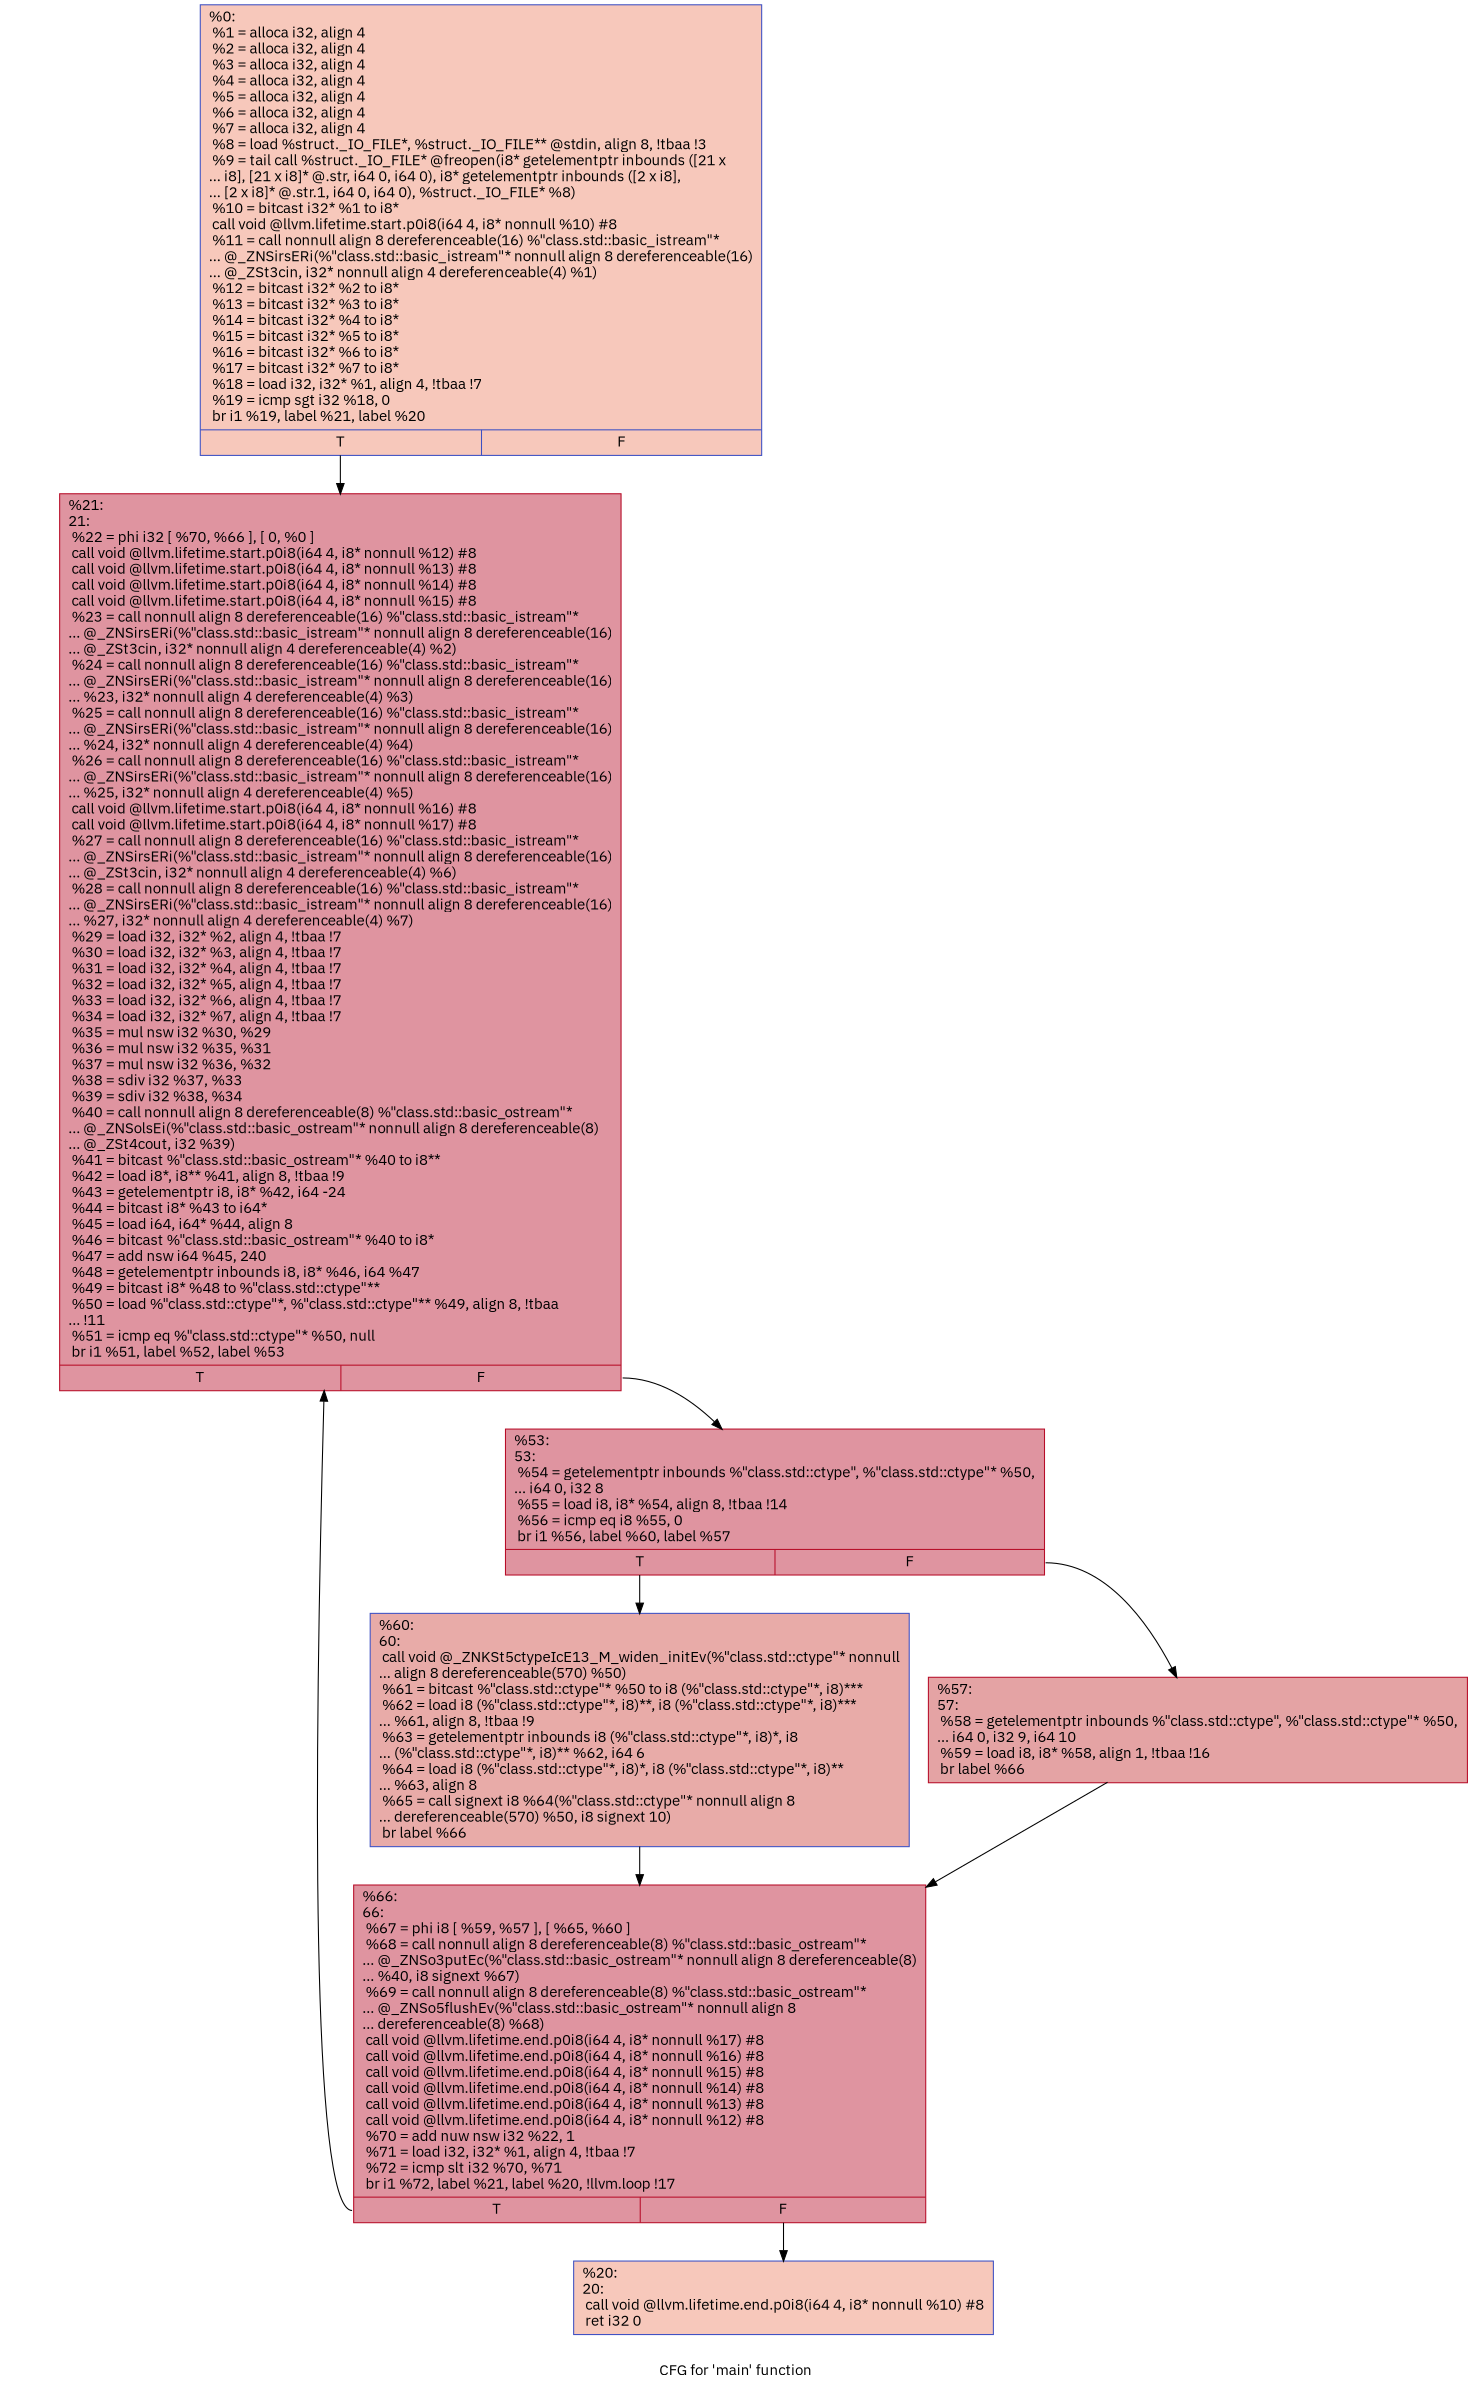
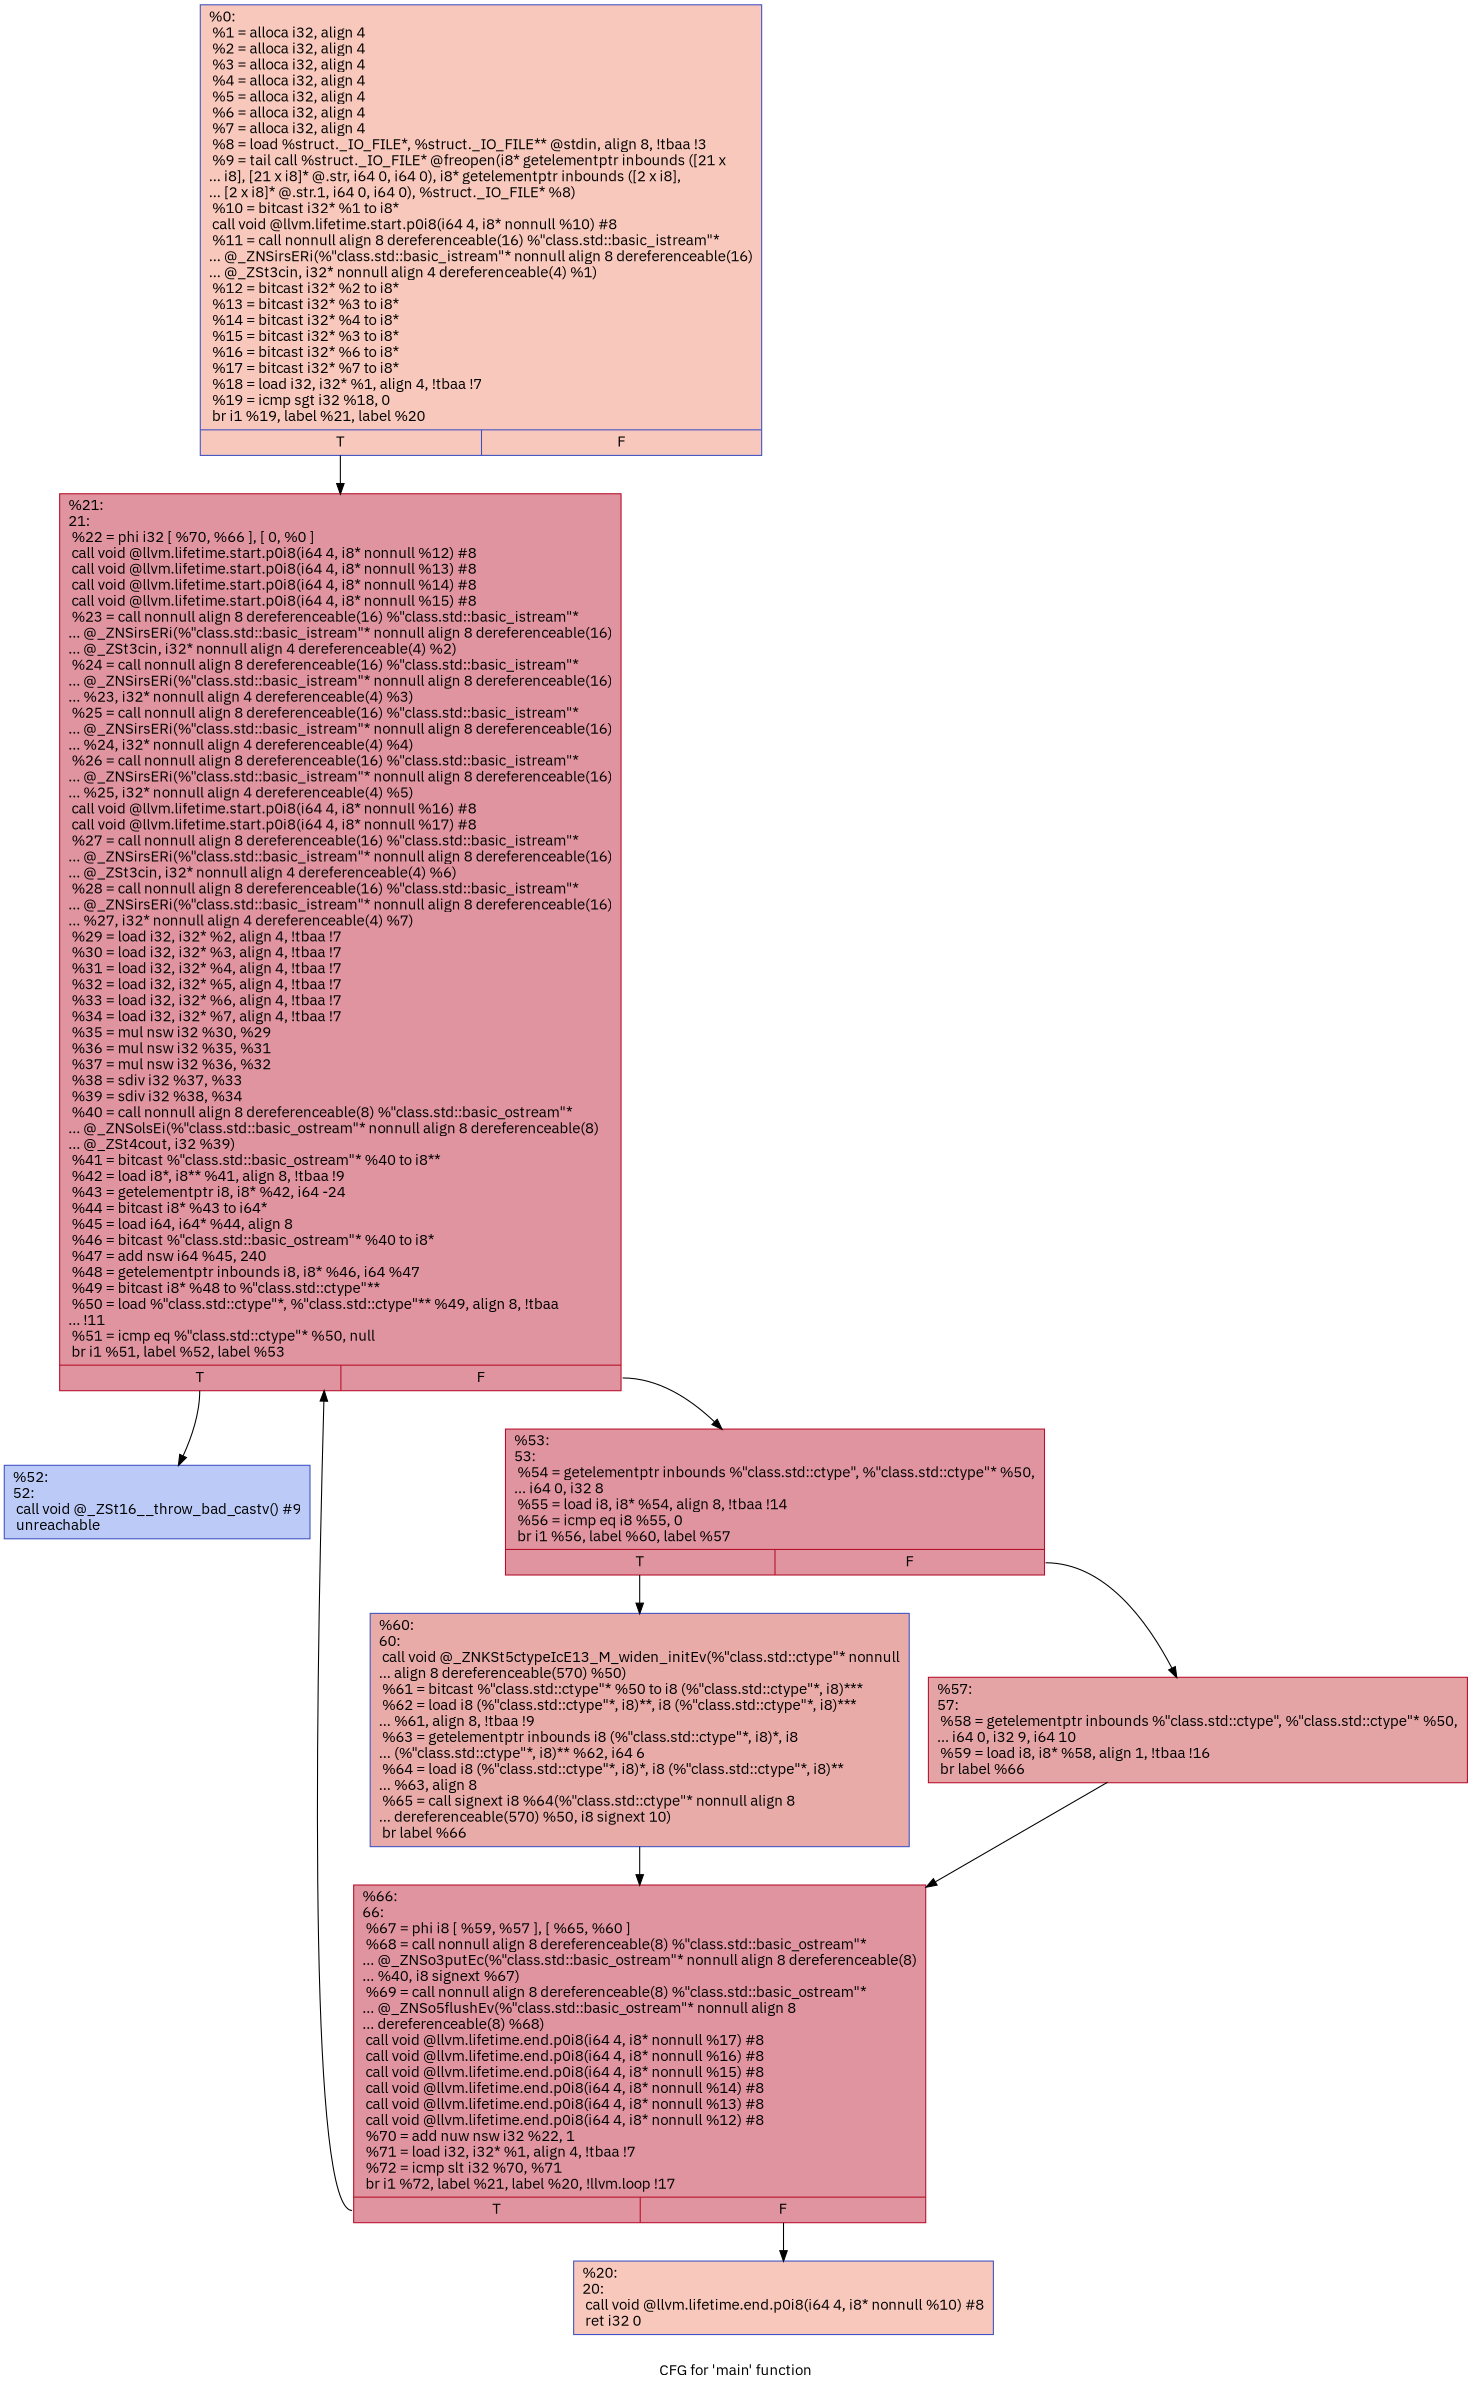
(304, 337) -> (304, 337)
none -> (157, 1502)
